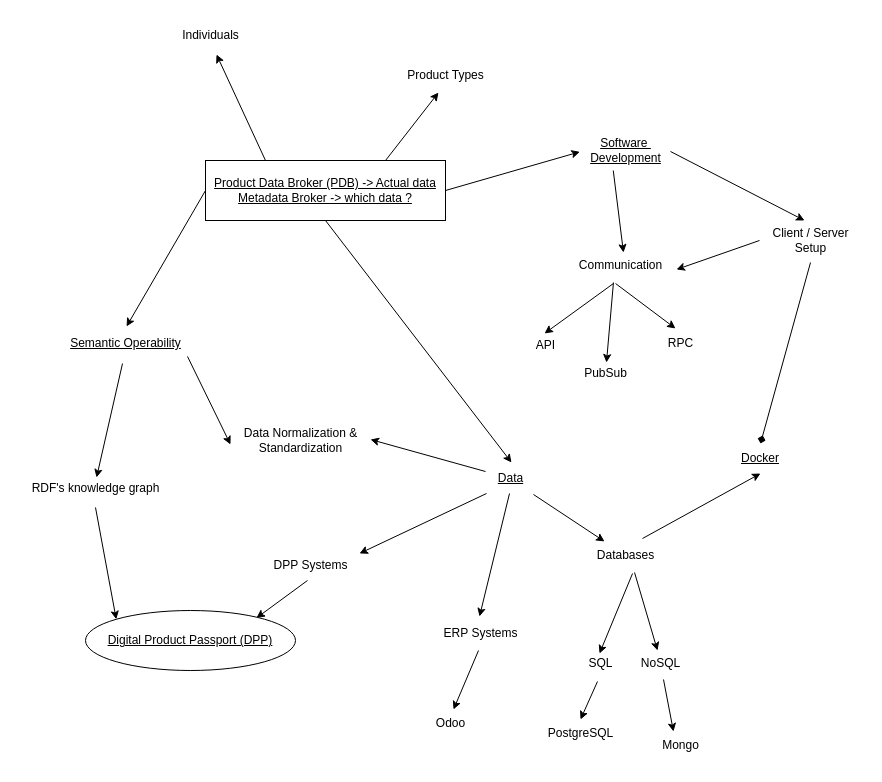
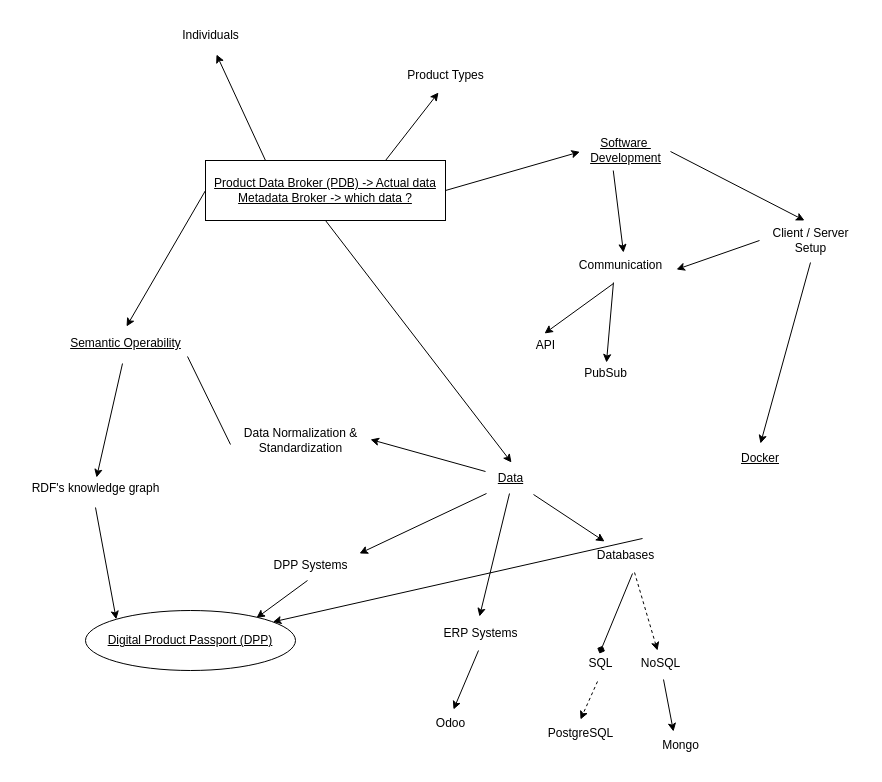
(643, 304) -> none
(681, 344) -> none
(763, 435) -> (763, 435)
(227, 437) -> (228, 439)
(699, 508) -> (461, 579)
(645, 607) -> (645, 607)
(603, 646) -> (603, 645)
(591, 697) -> (591, 697)
